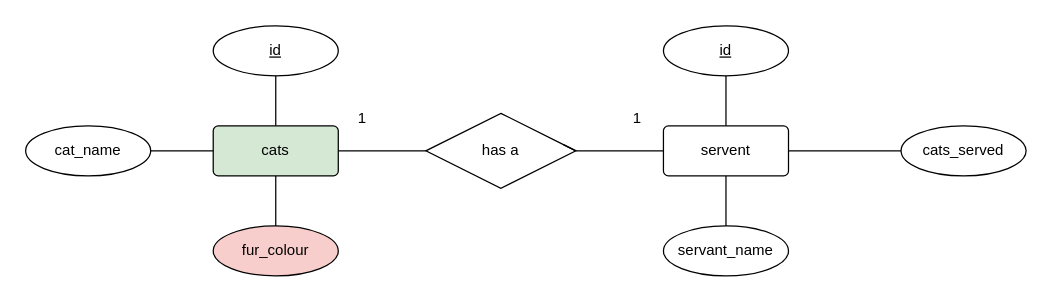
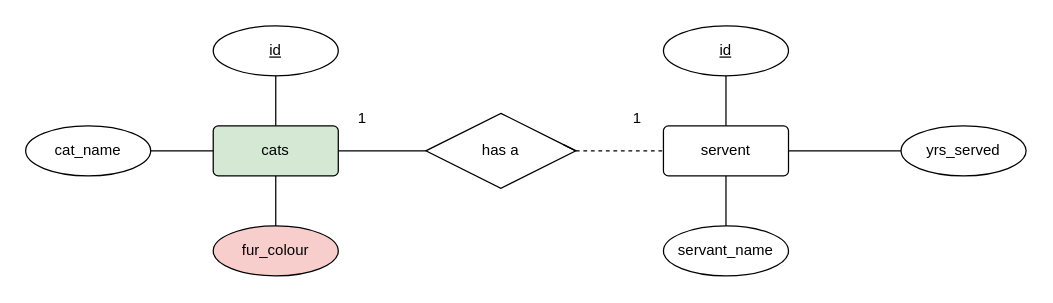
(620, 151) -> (620, 151)
(963, 151) -> (963, 151)
